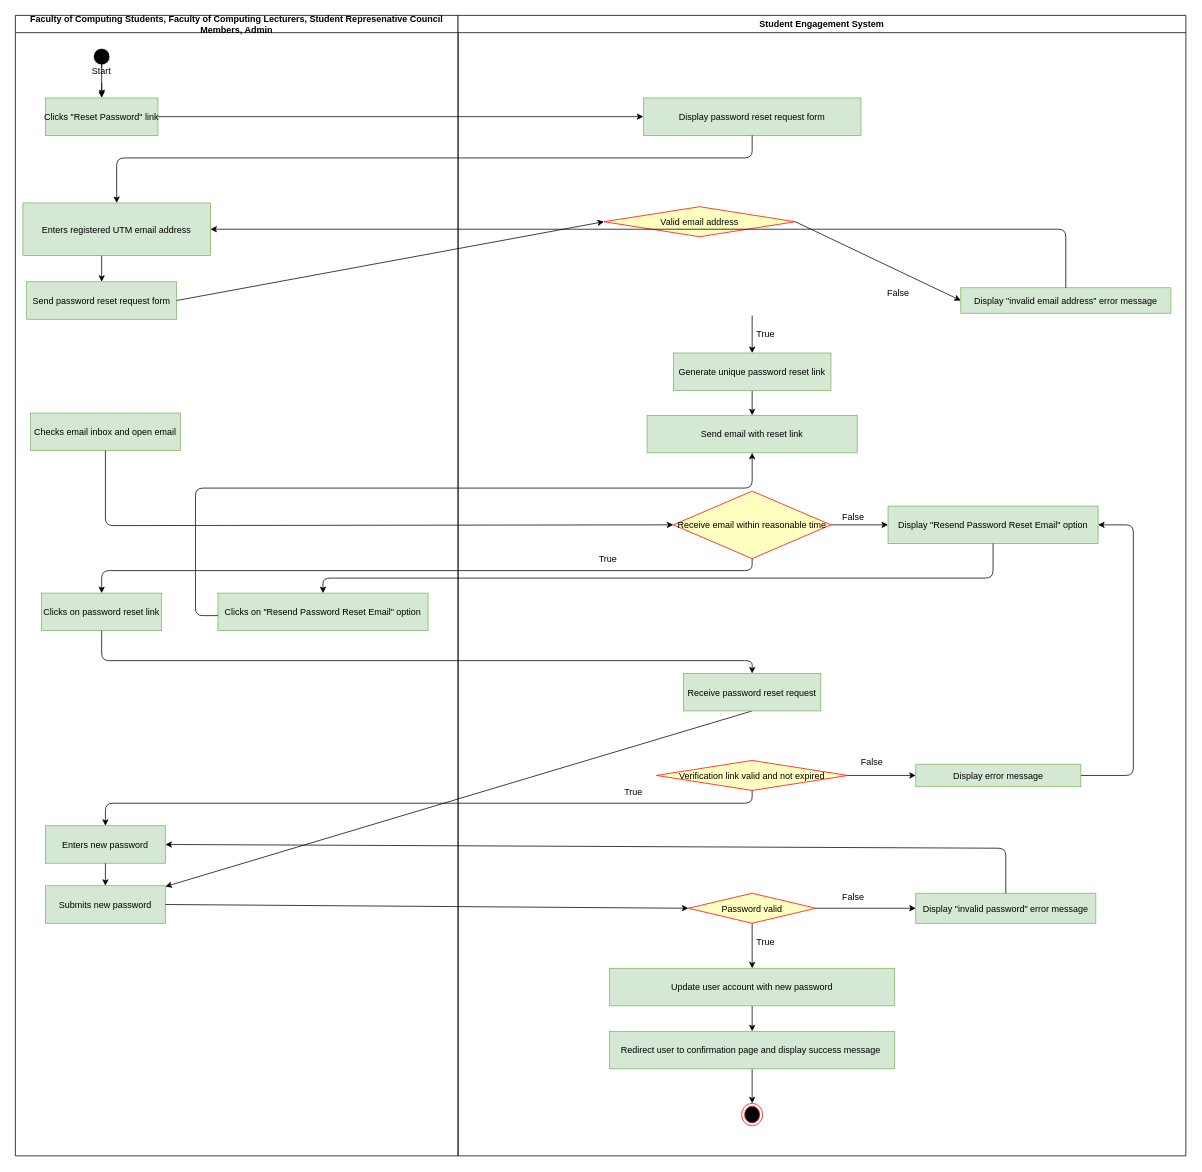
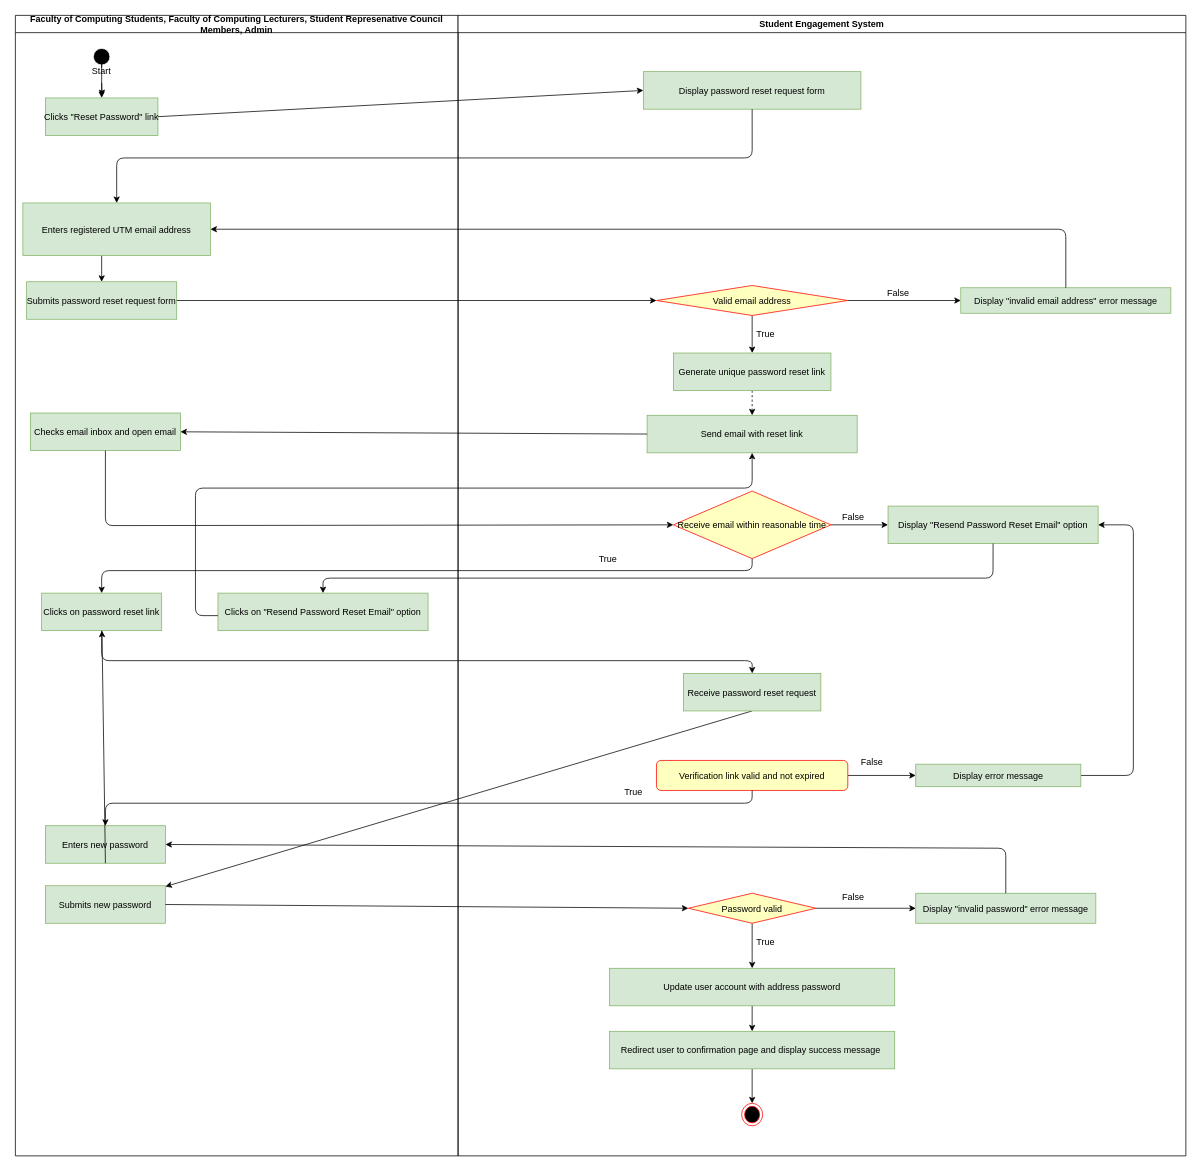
(752, 117) -> (752, 90)
(699, 222) -> (752, 300)
(101, 301) -> (101, 301)
(752, 401) -> (752, 401)
none -> (324, 432)
(752, 775) -> (752, 775)
(105, 871) -> (103, 732)
(751, 987) -> (751, 987)
